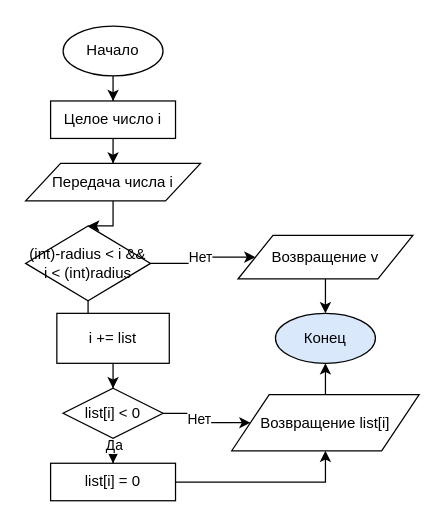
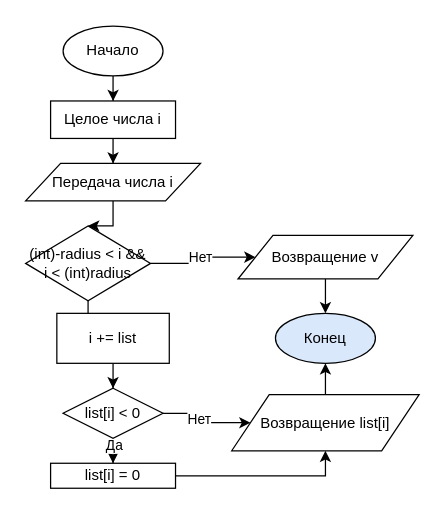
(113, 119) -> (113, 119)
(113, 482) -> (113, 476)
